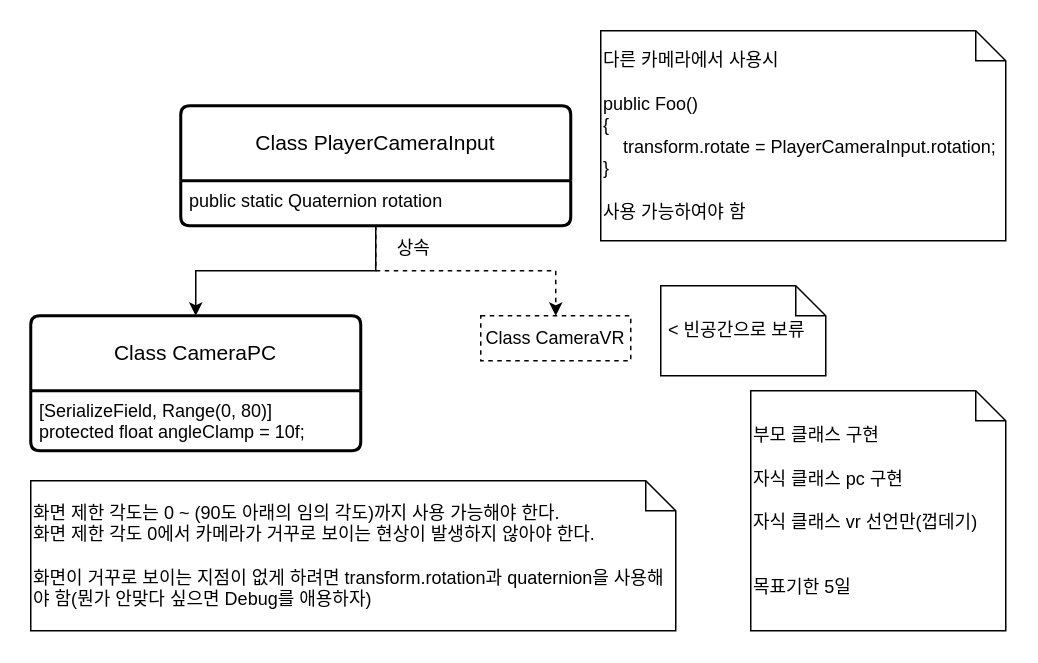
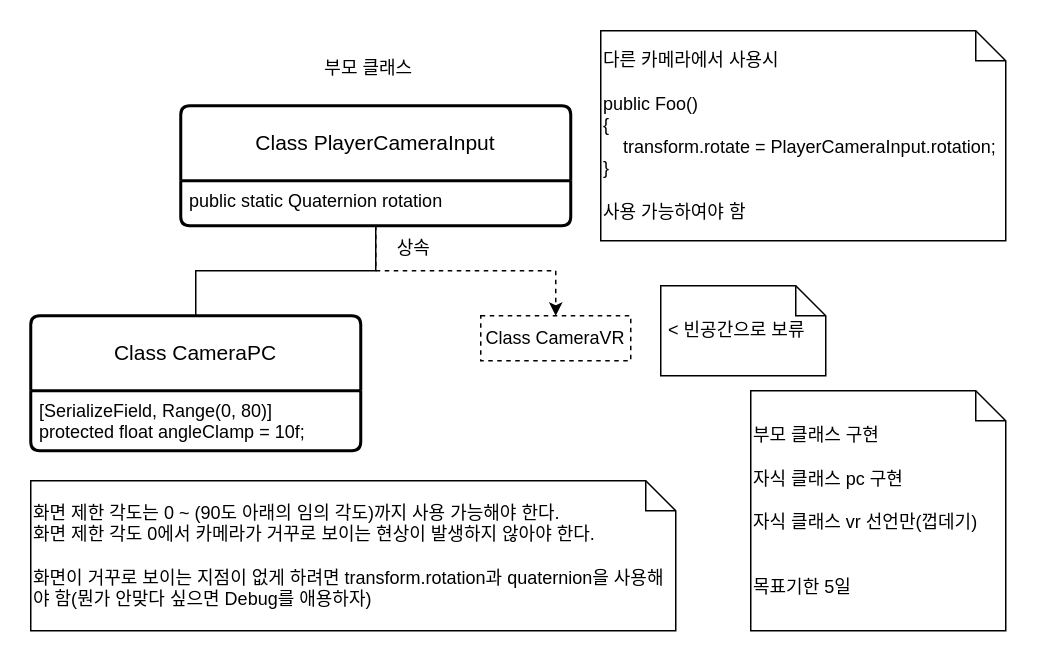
none -> (368, 68)
(196, 304) -> (196, 308)
